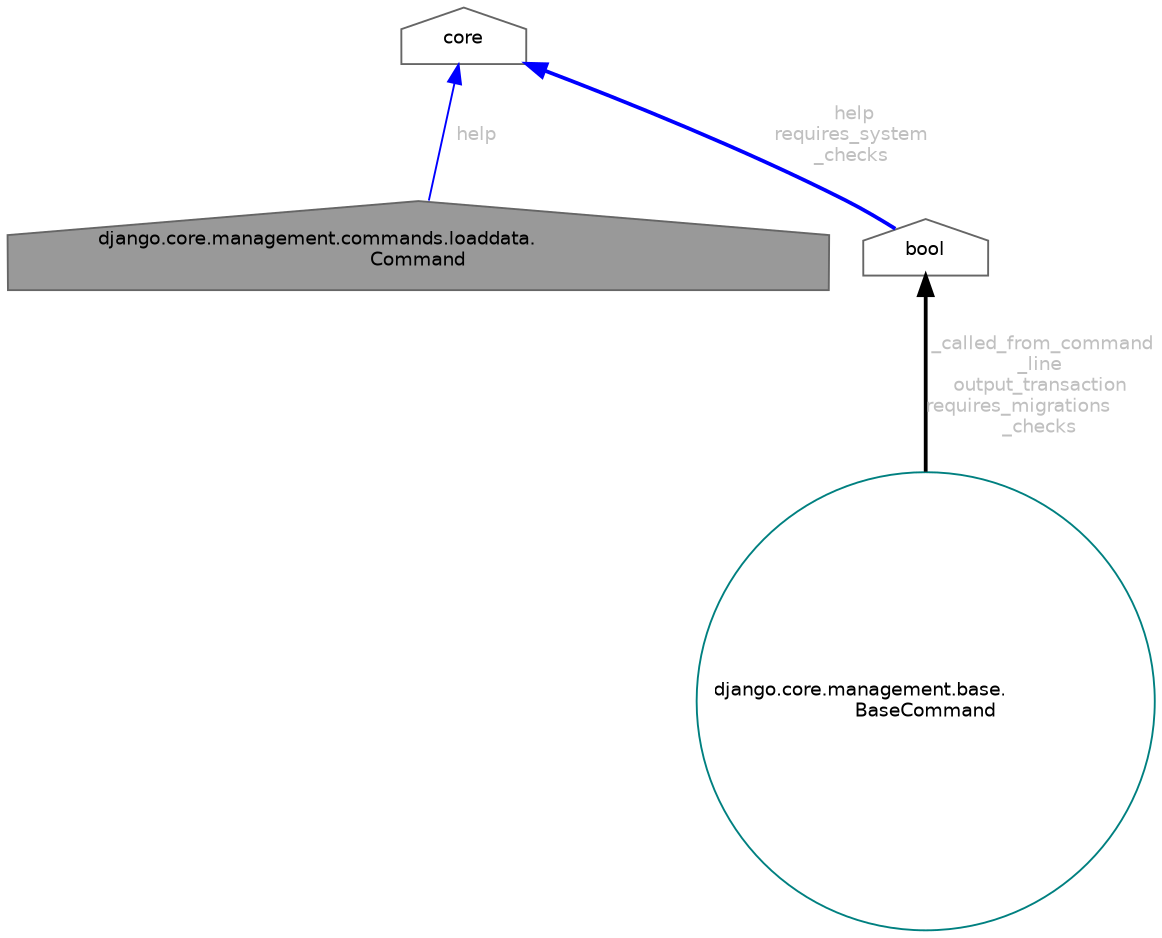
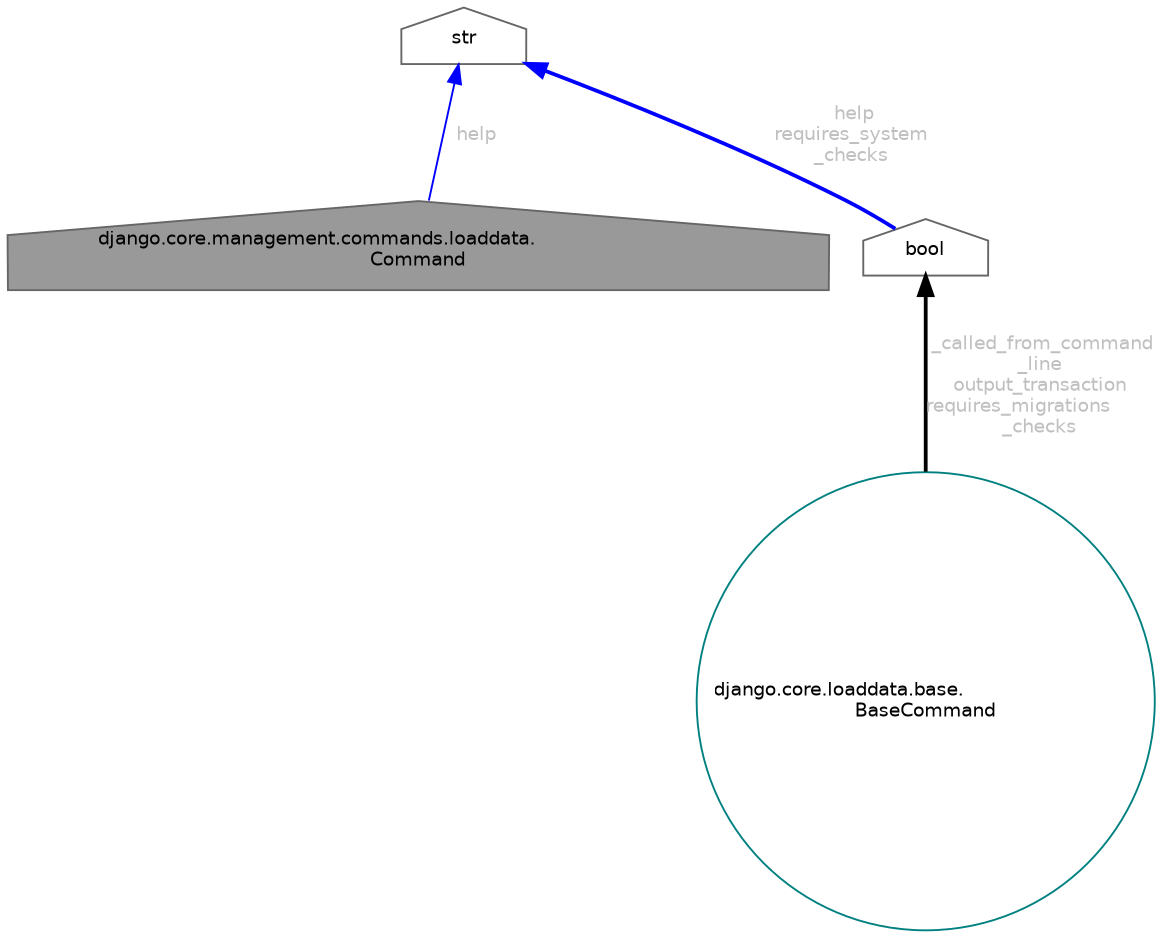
(464, 39) -> (464, 39)
(926, 701) -> (926, 701)
